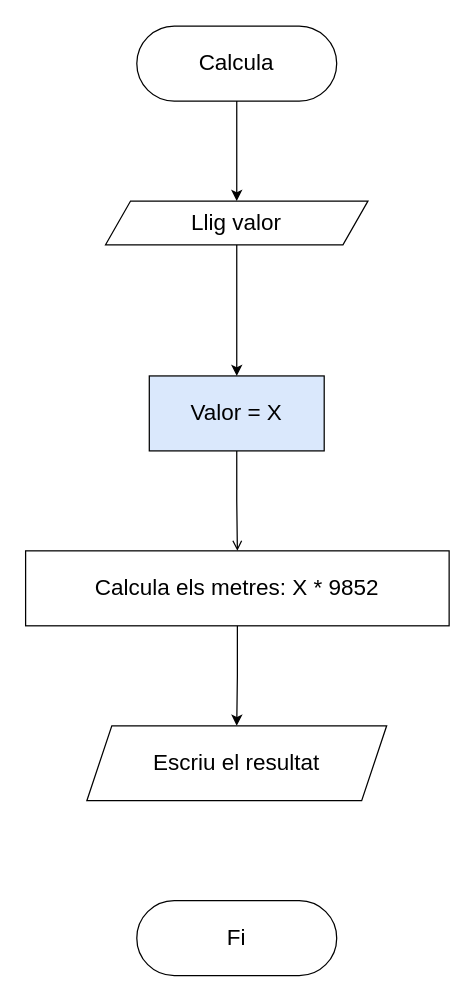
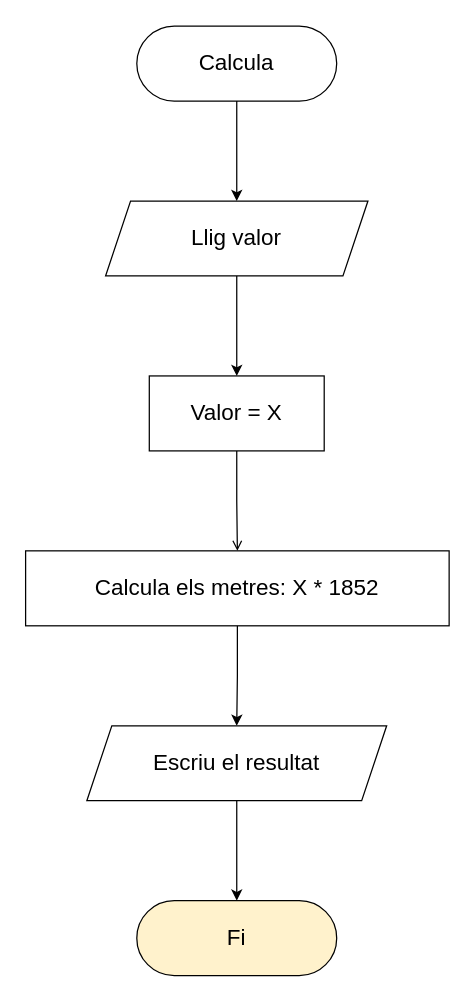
(237, 223) -> (237, 238)
(237, 413) -> (237, 413)
(238, 588) -> (238, 588)
none -> (237, 847)
(237, 938) -> (237, 938)
